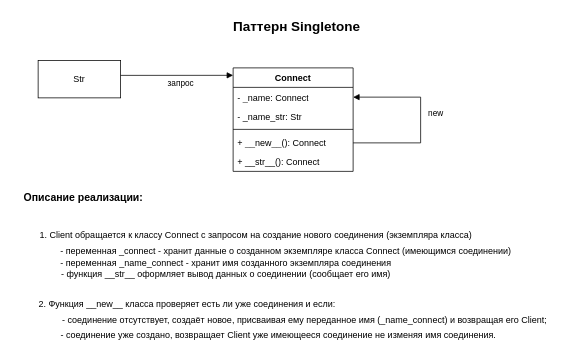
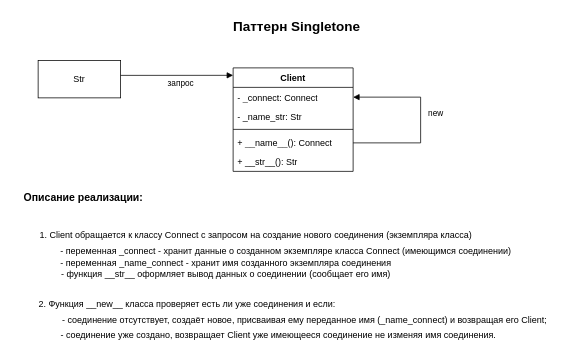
(293, 79) -> (293, 79)
(274, 98) -> (282, 98)
(284, 143) -> (287, 143)
(284, 163) -> (274, 163)
